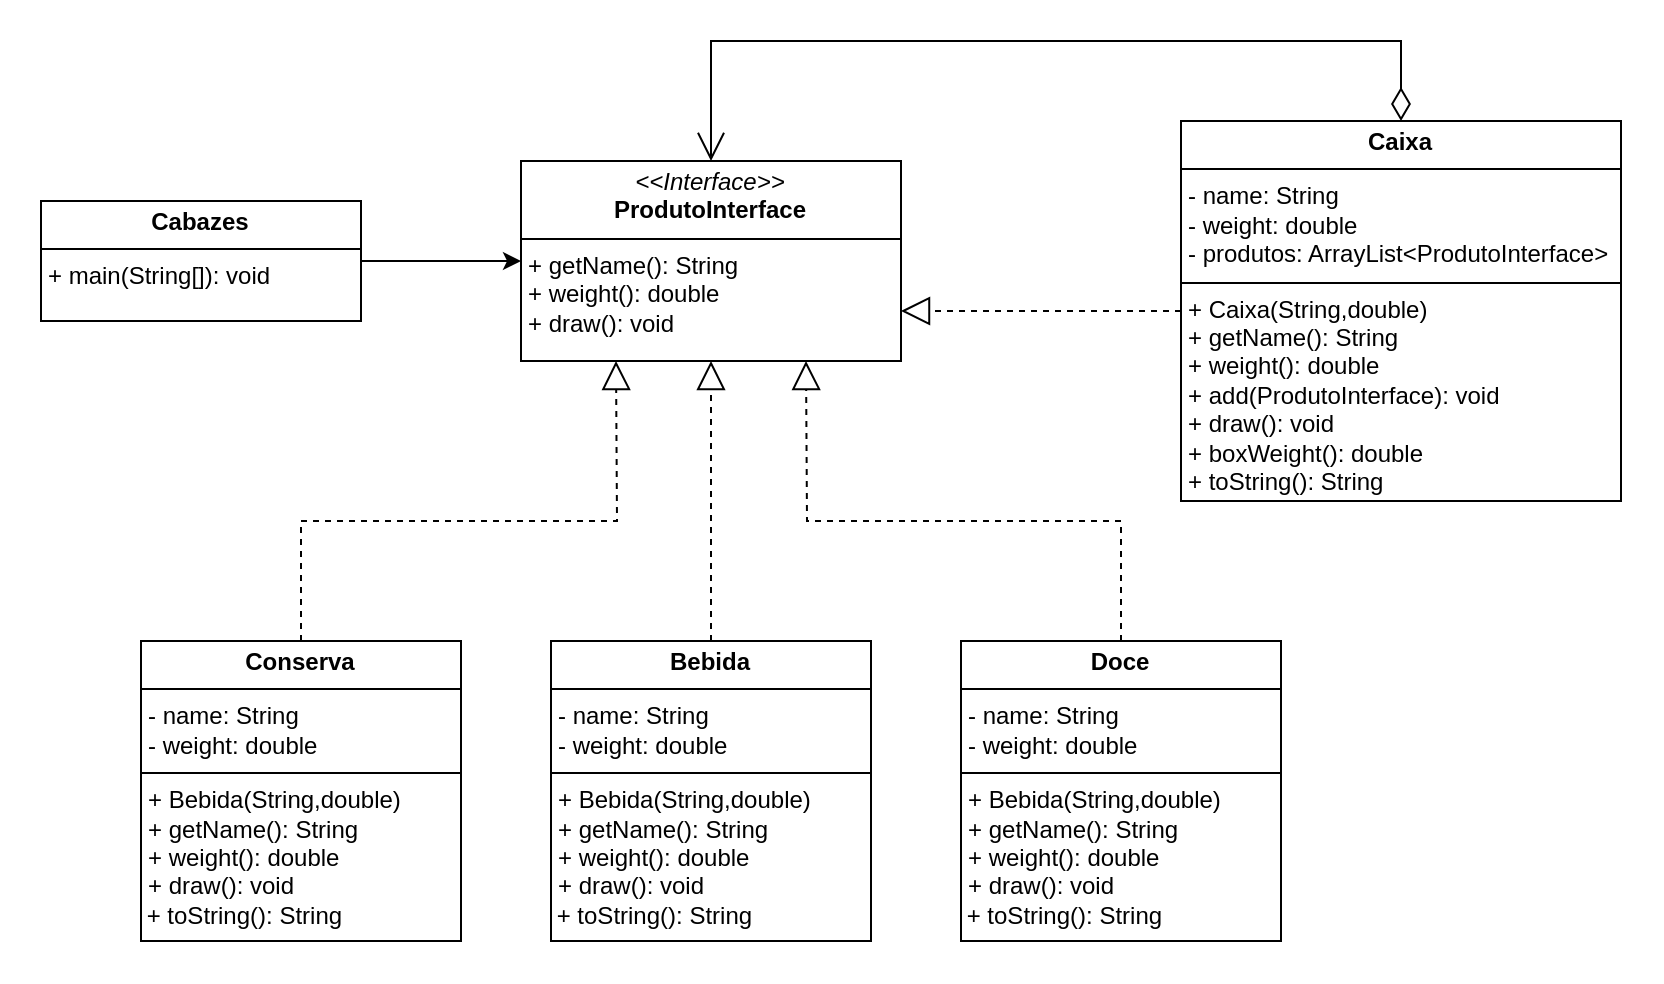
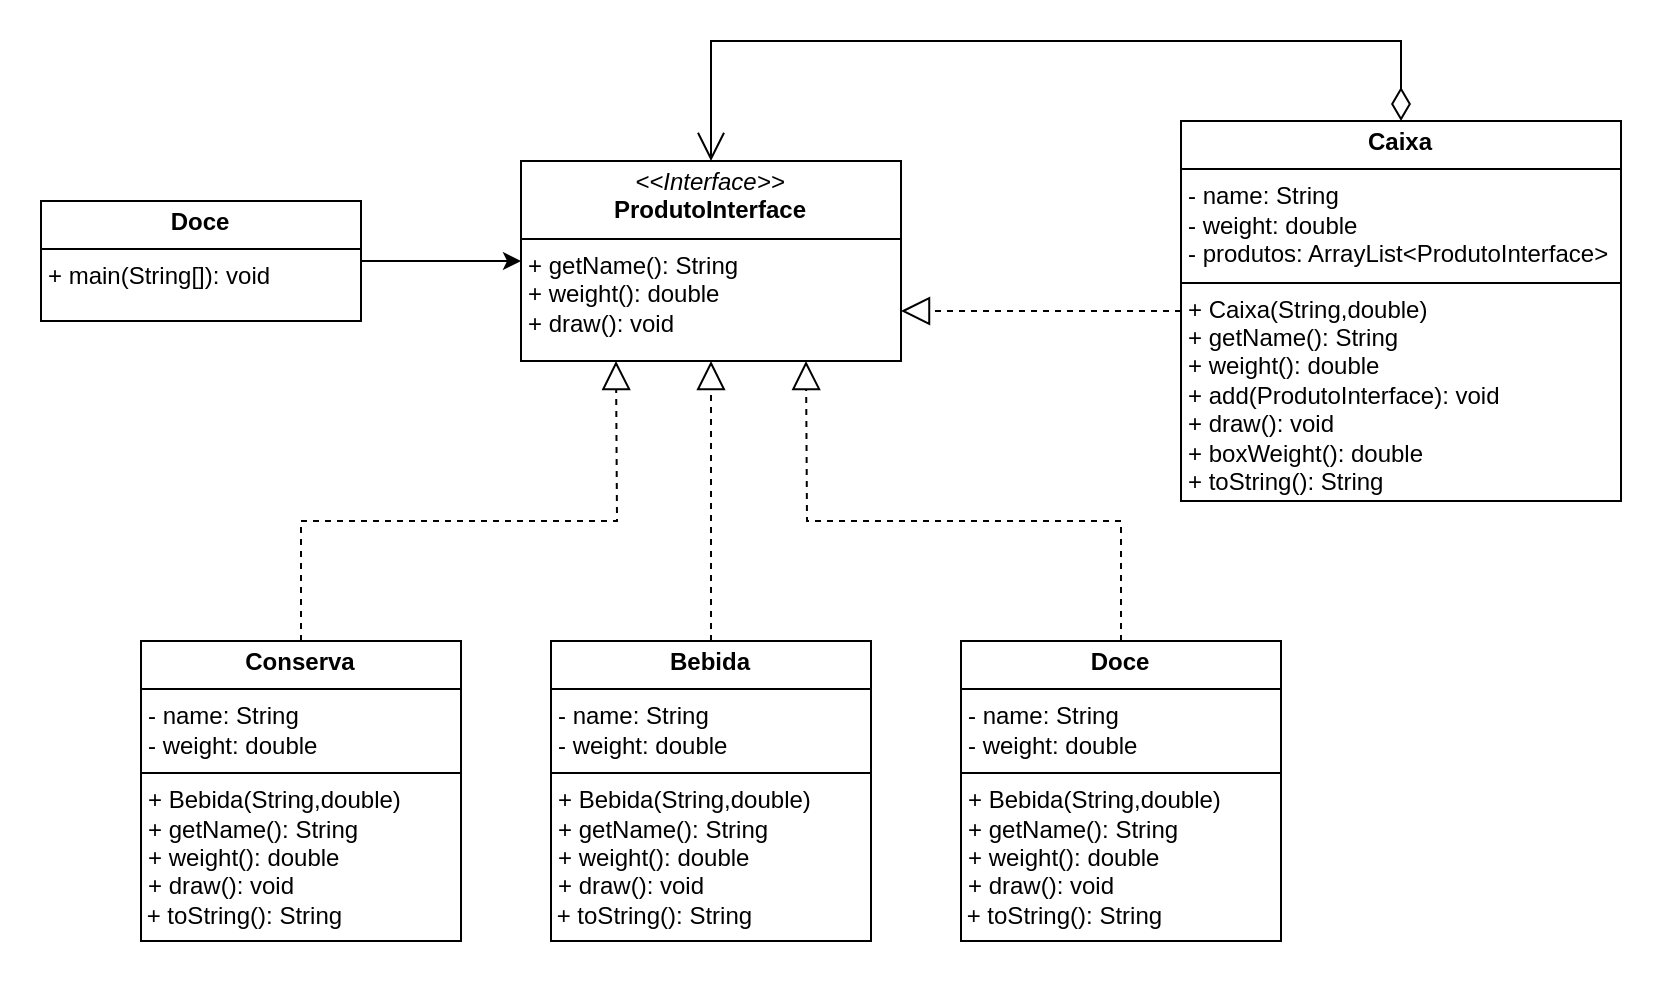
(170, 230) -> (170, 230)
